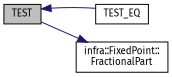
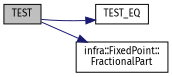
(73, 8) -> (63, 21)
